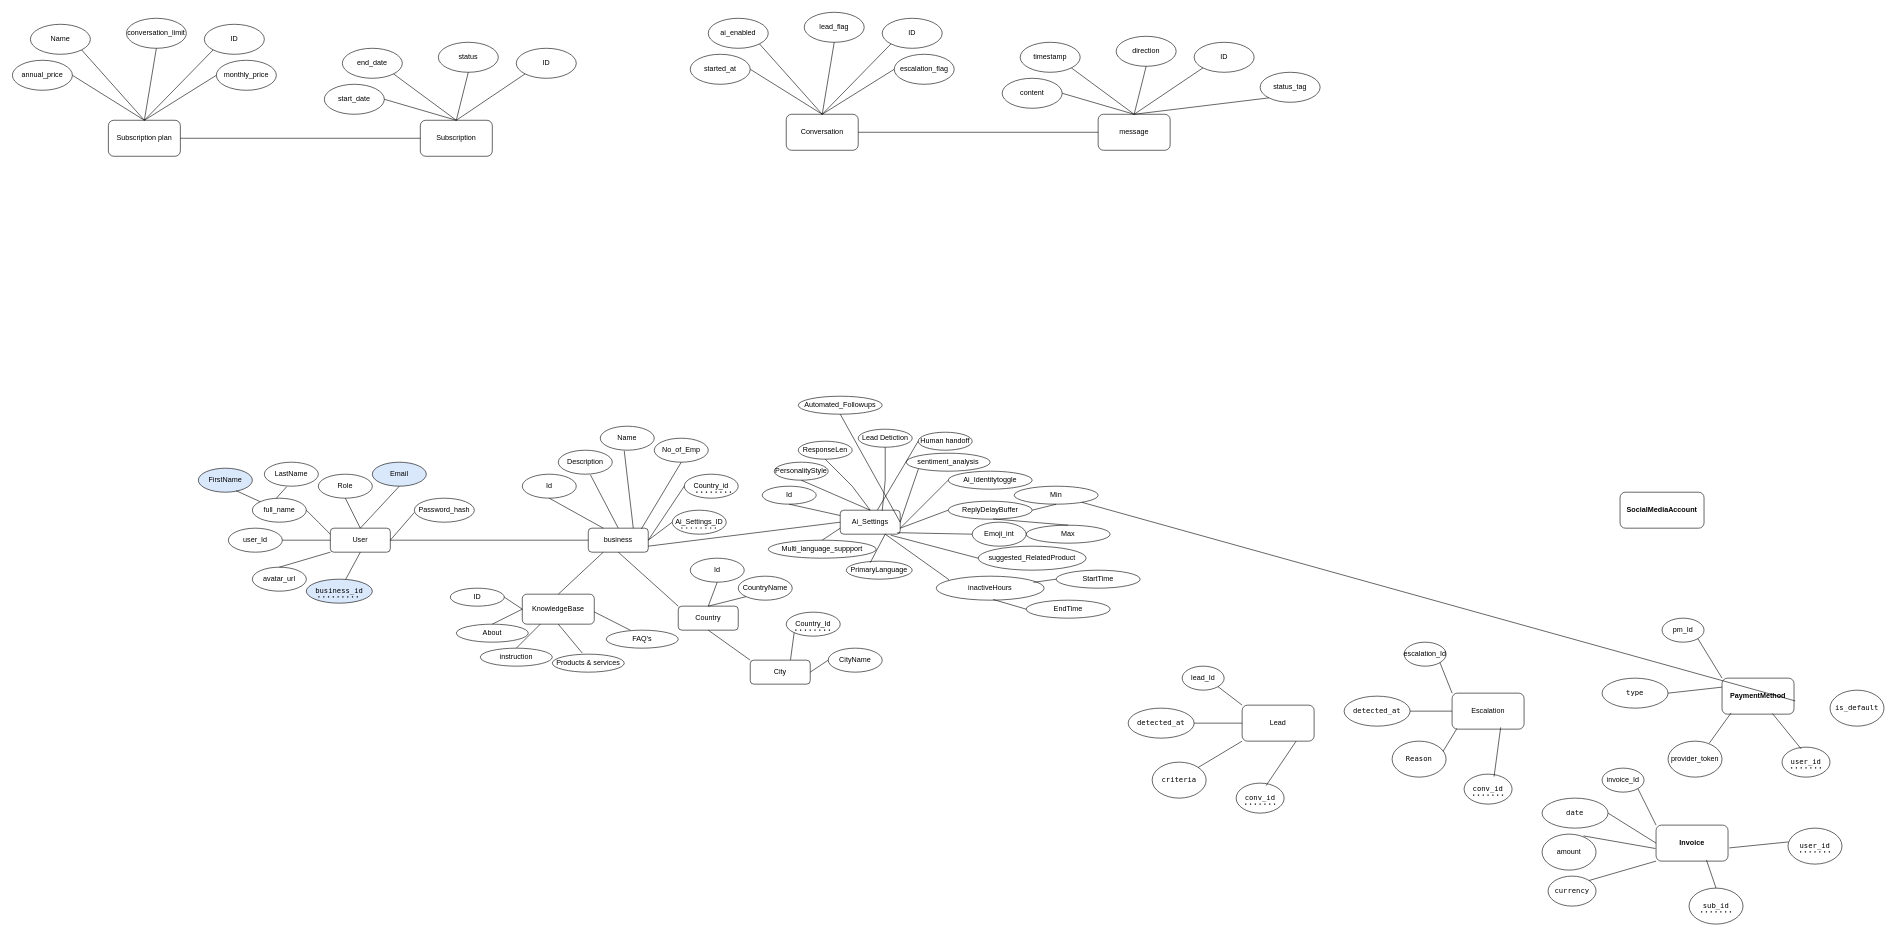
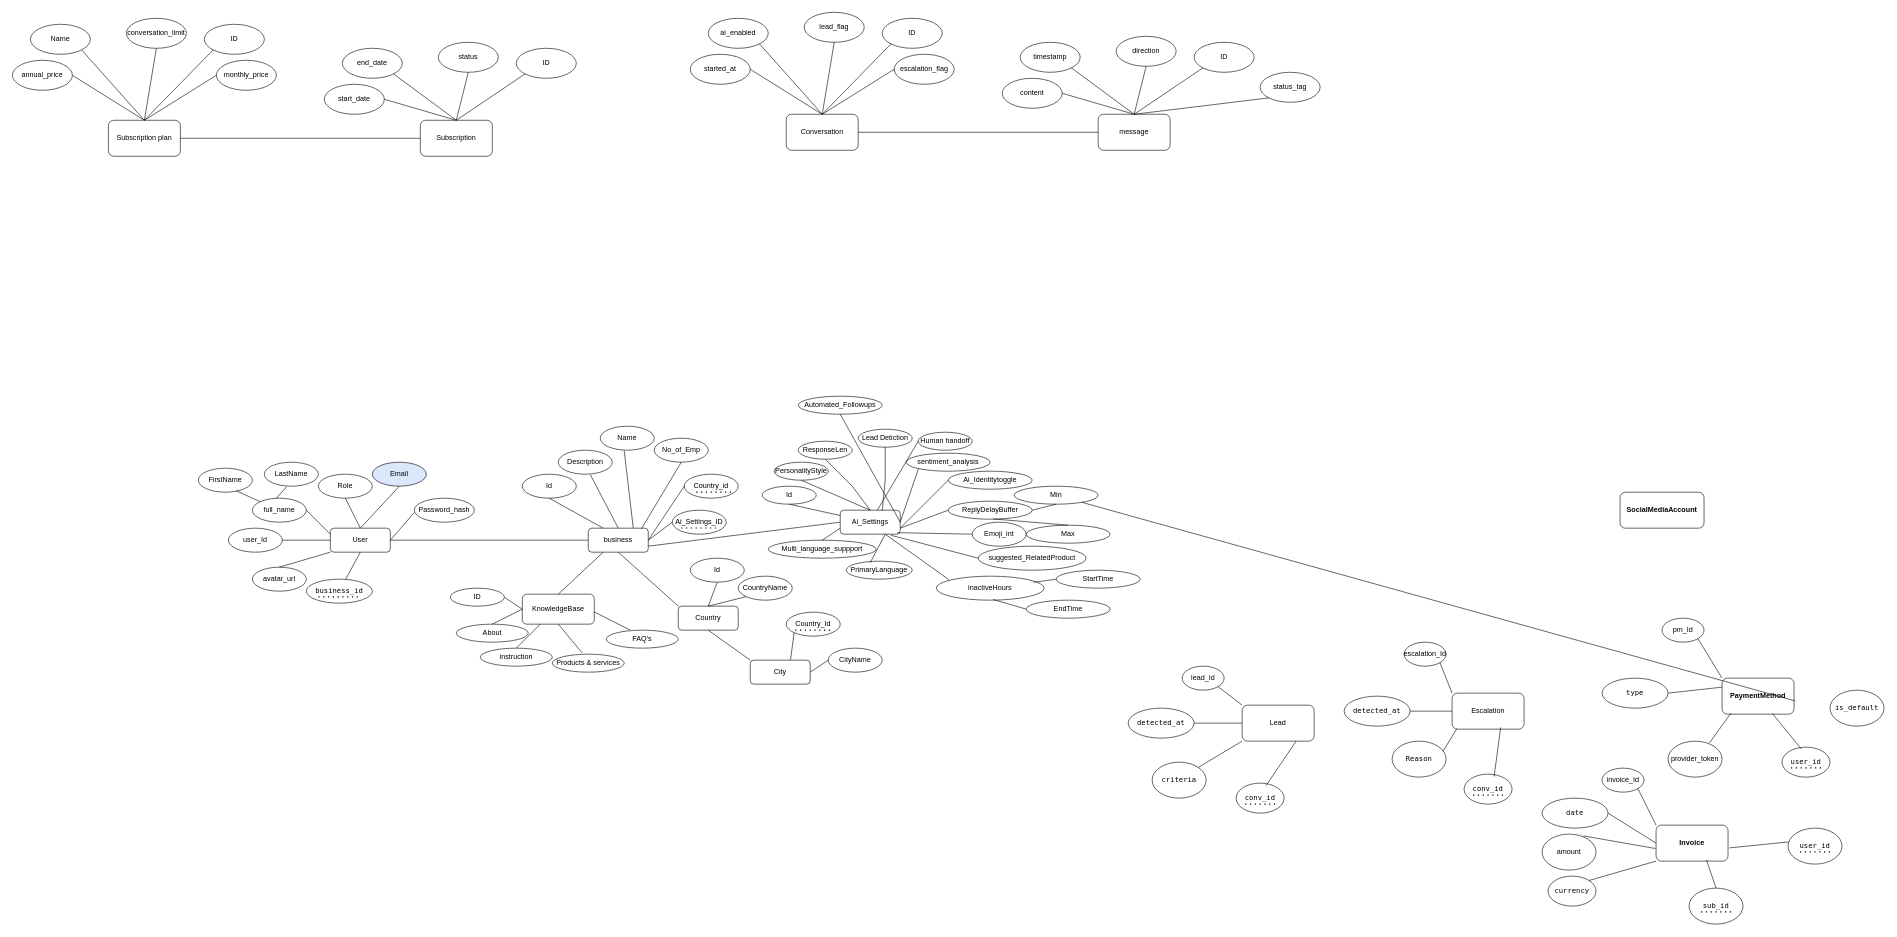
(225, 480) -> (225, 480)
(339, 591) -> (339, 591)
